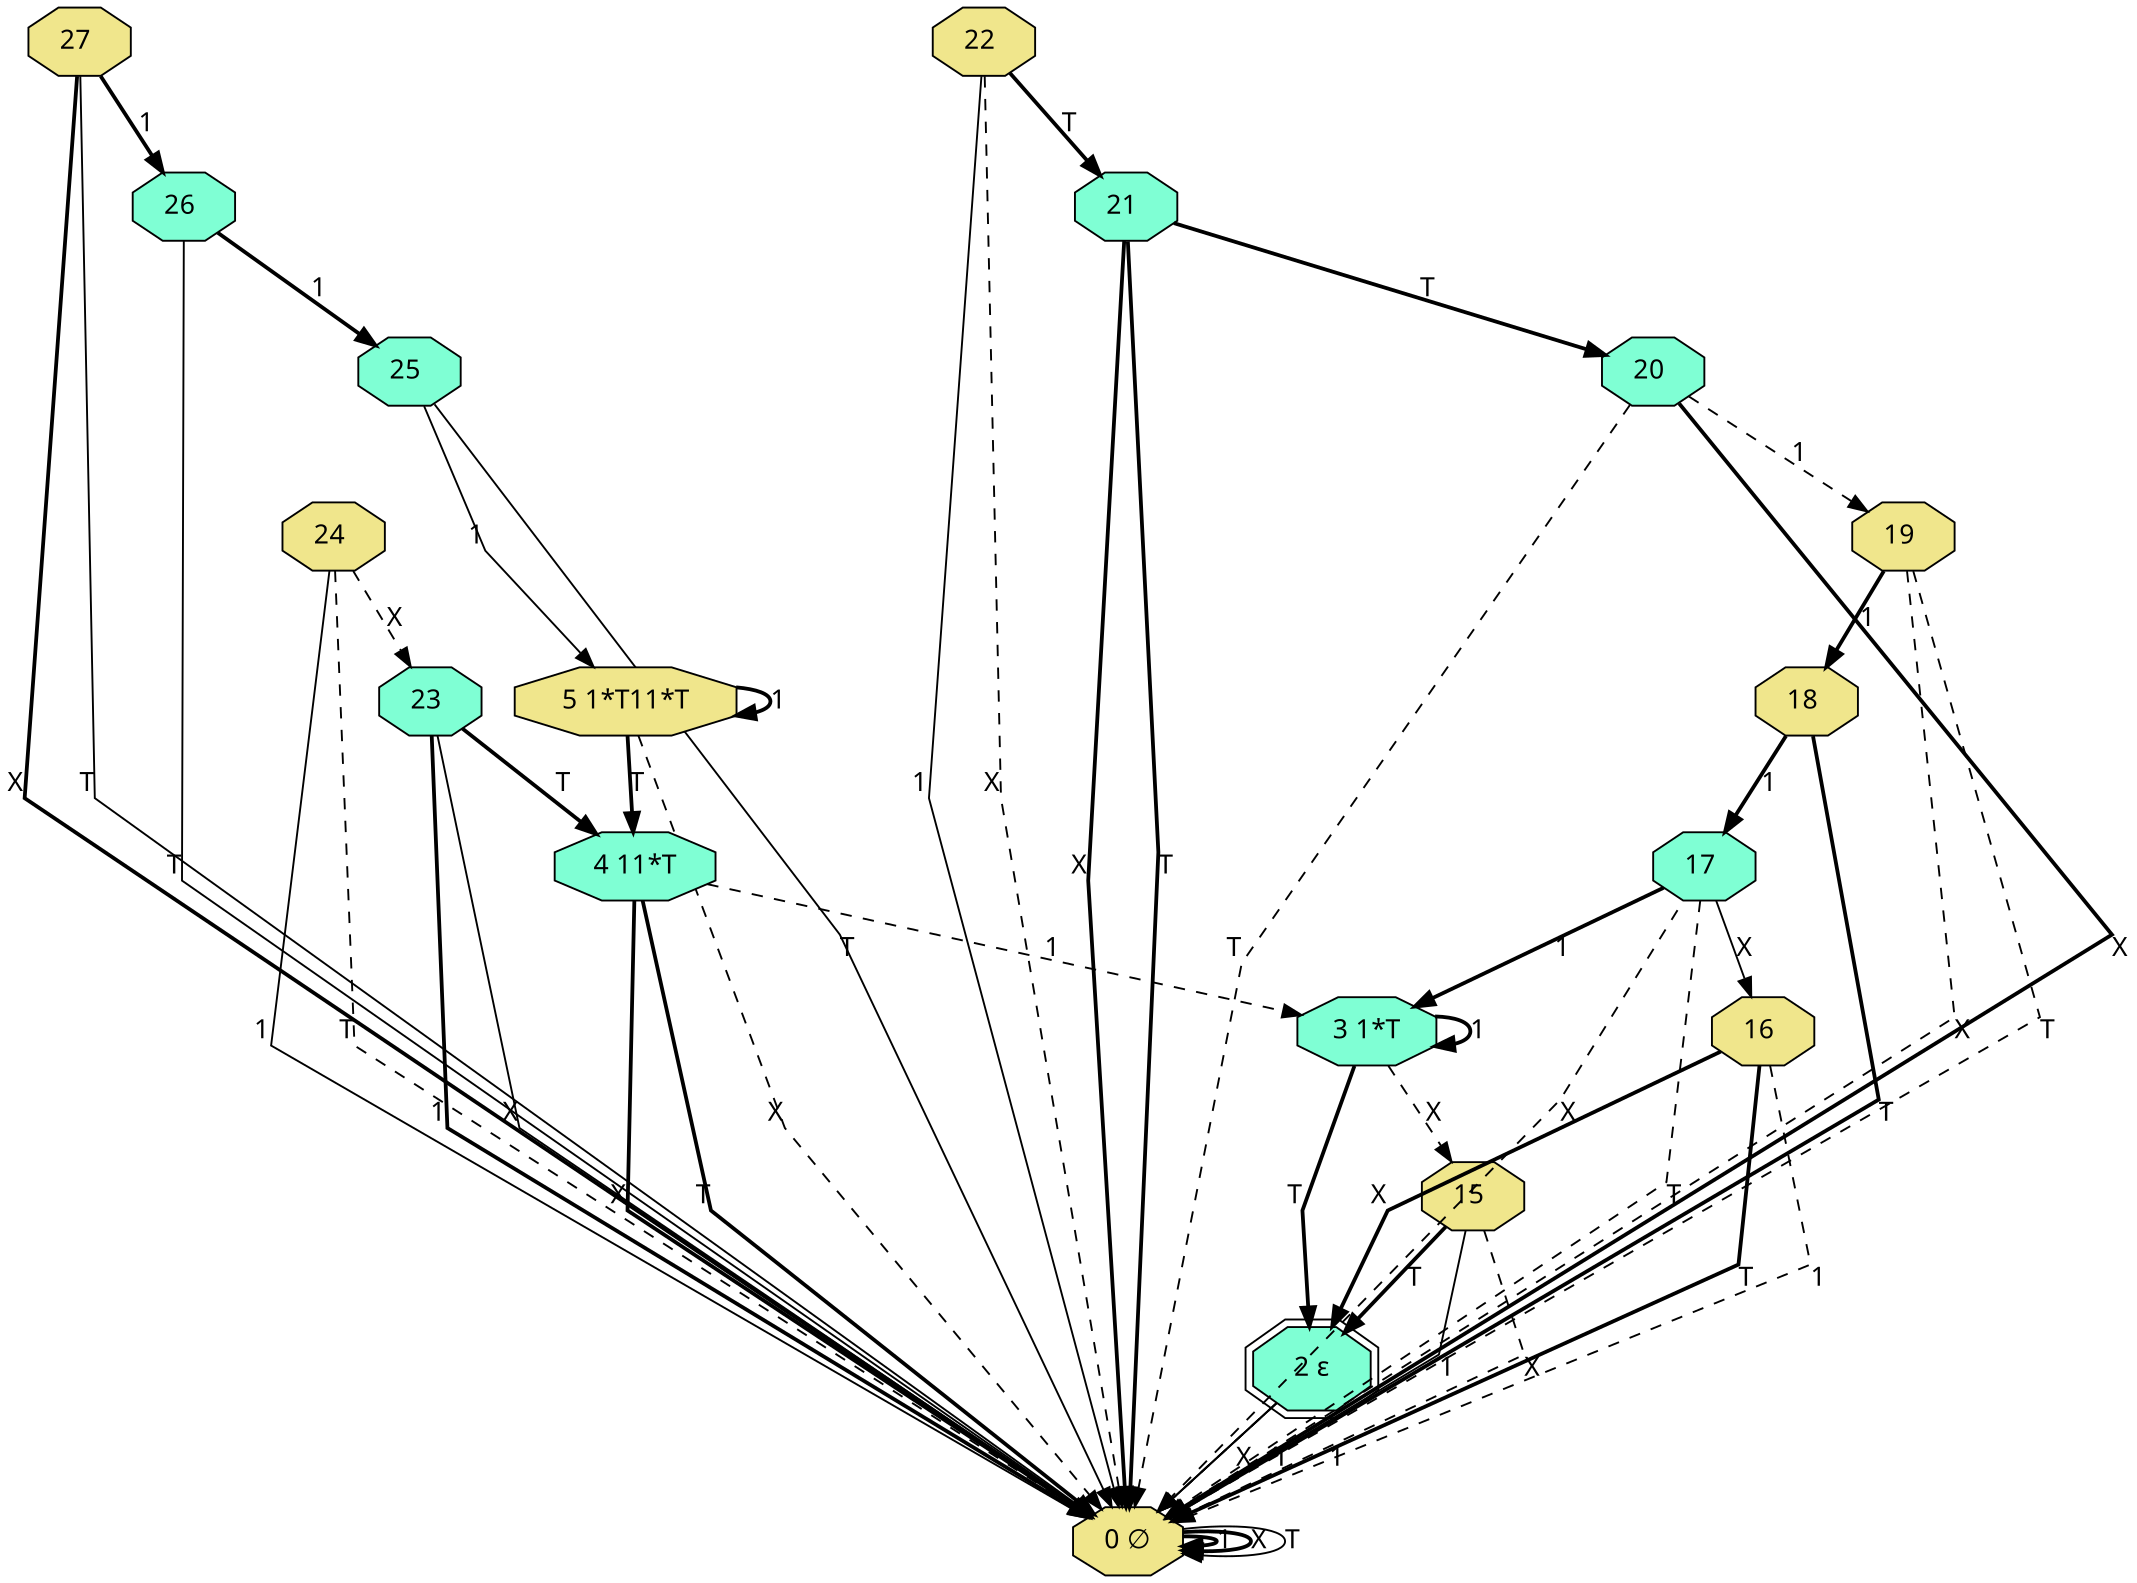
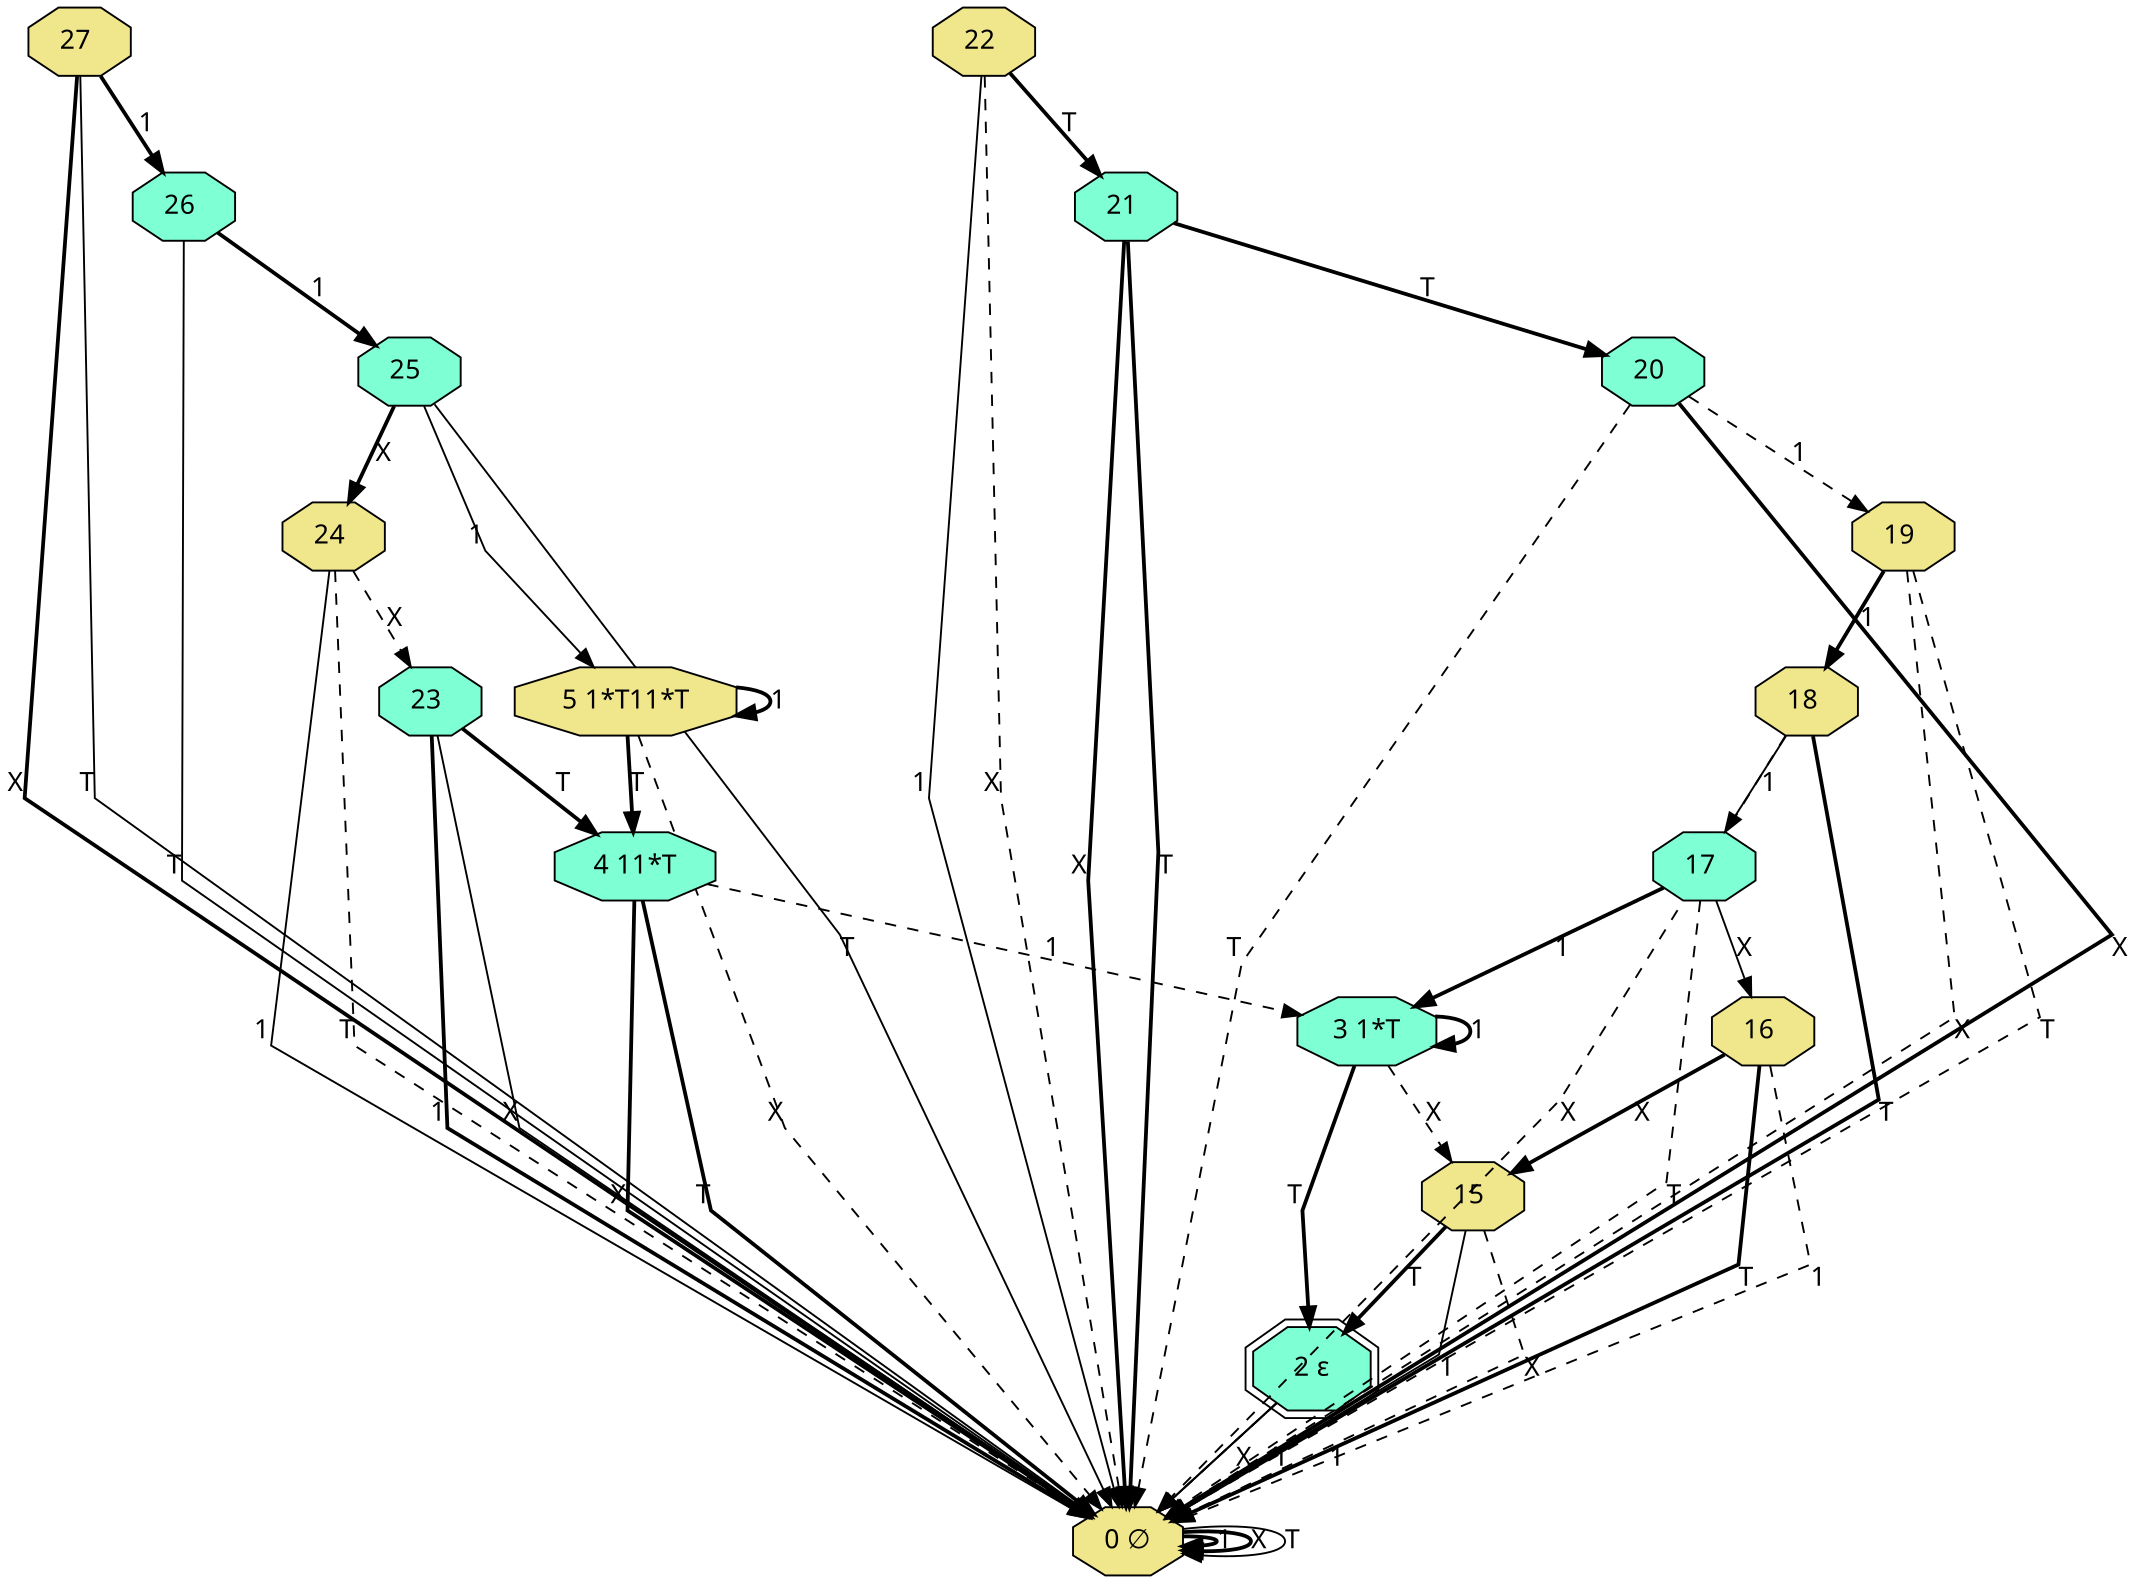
none -> (376, 445)
(1761, 776) -> (1761, 776)
(1473, 1170) -> (1627, 1109)
